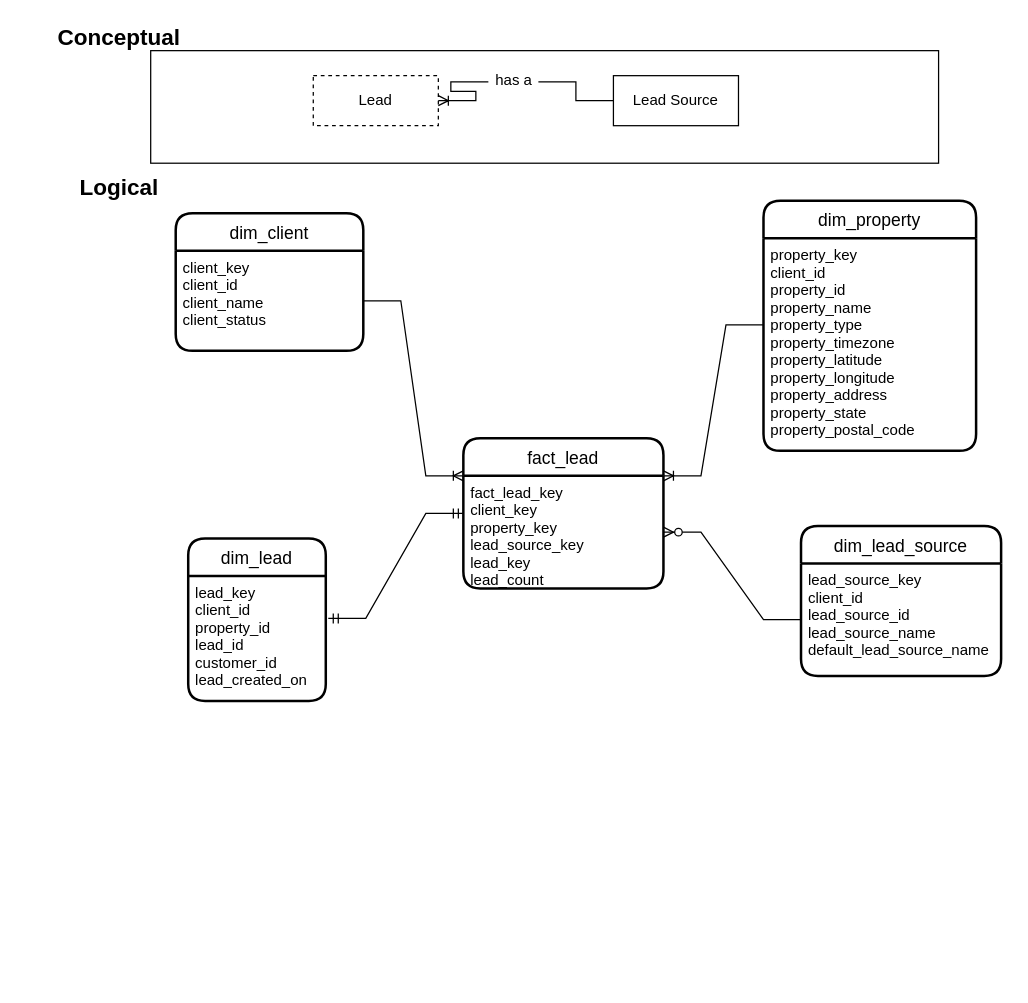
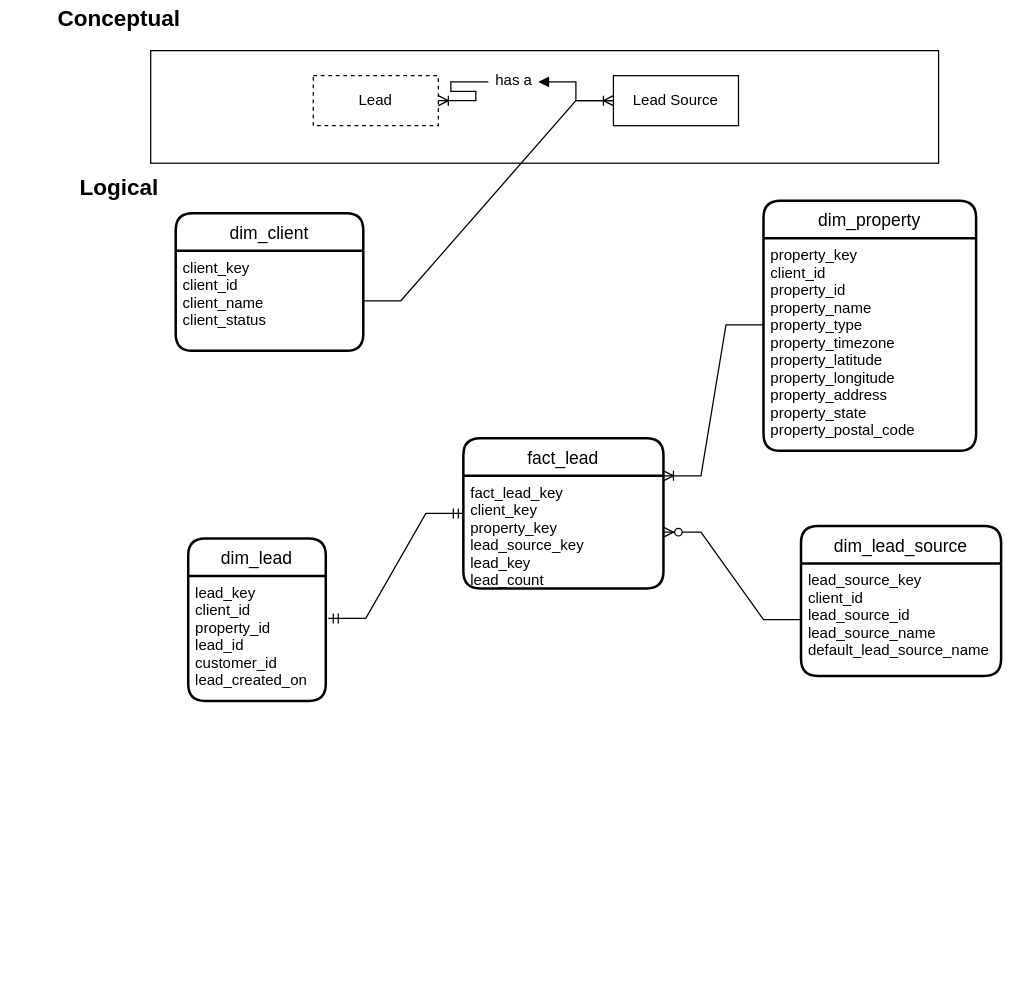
(119, 38) -> (119, 19)
(545, 82) -> (549, 82)
(415, 404) -> (486, 203)
